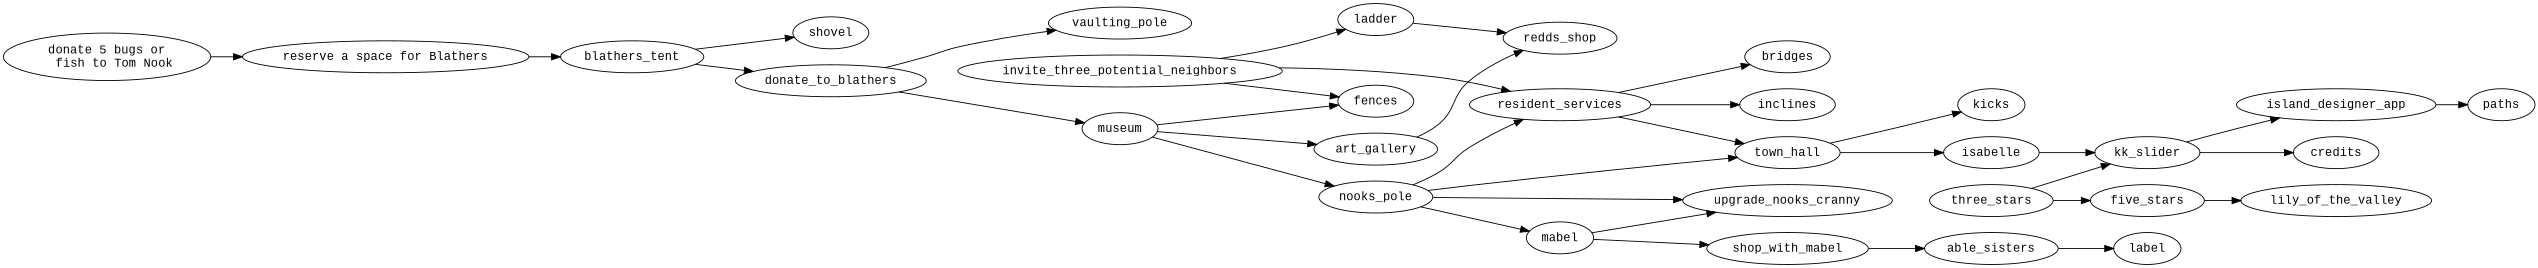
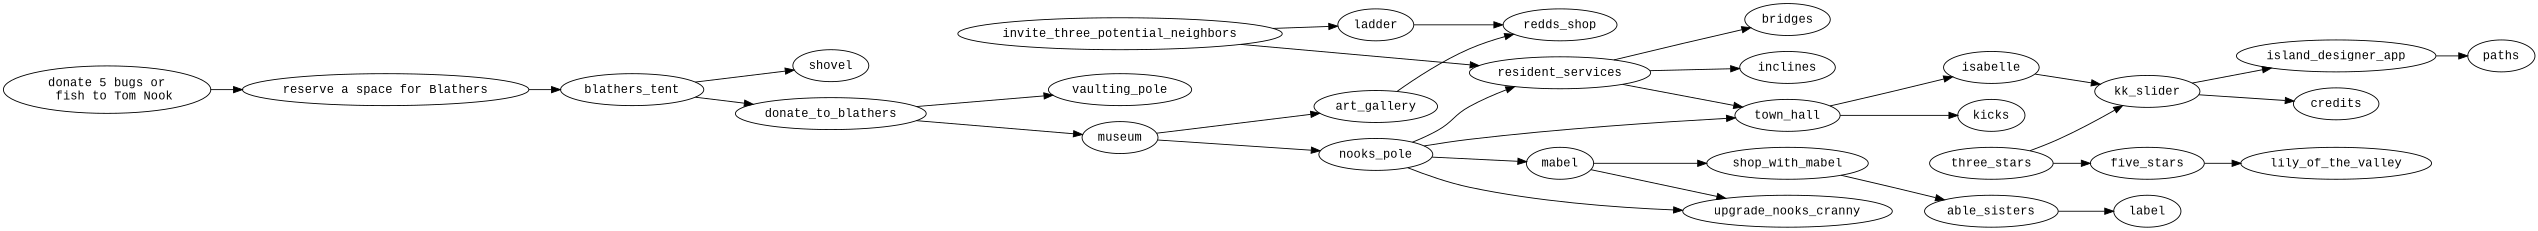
(1376, 101) -> none
